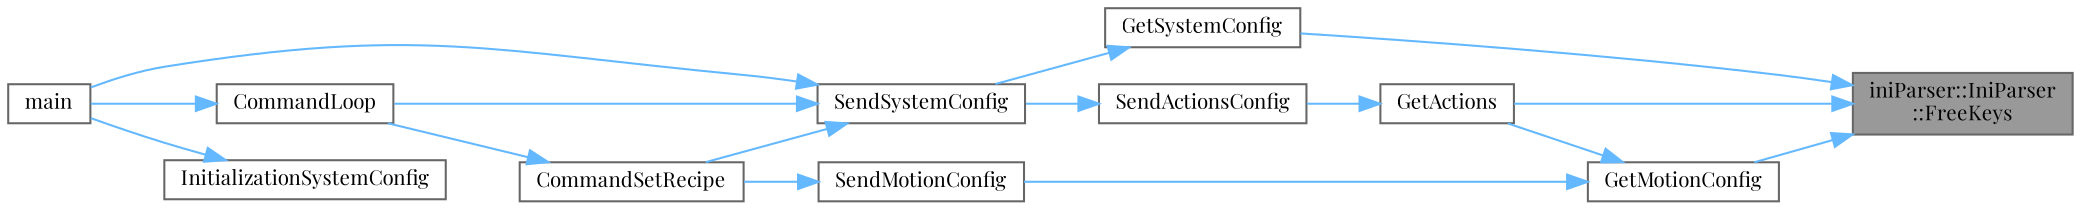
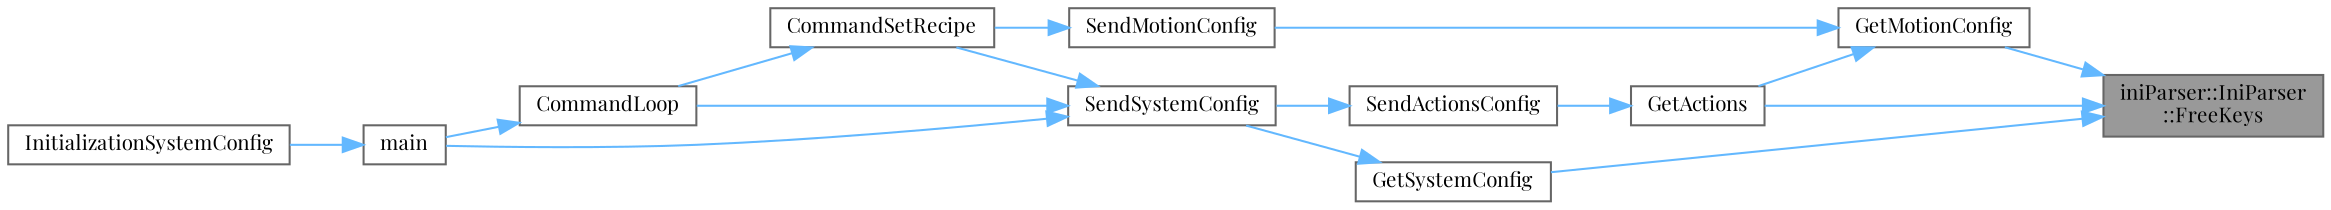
(148, 138) -> (316, 145)
